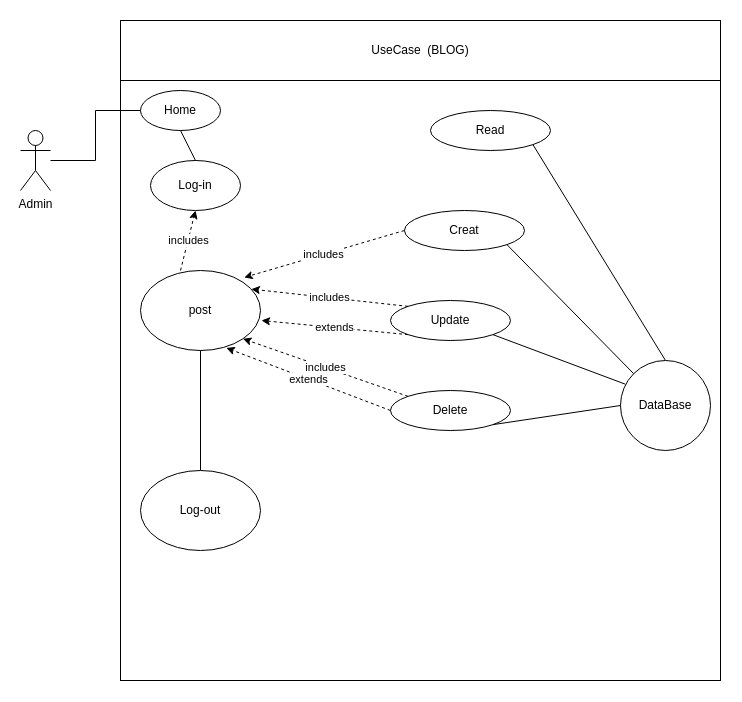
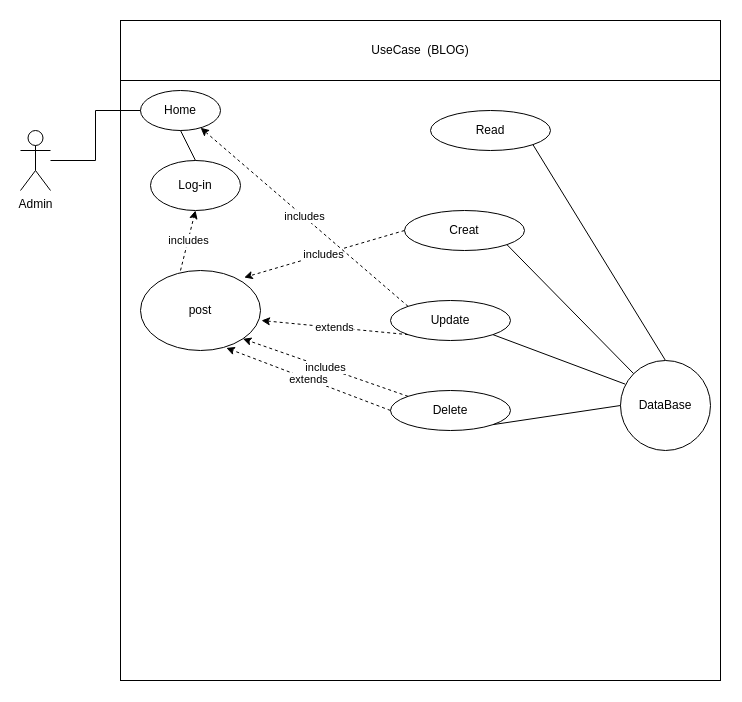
(330, 298) -> (305, 218)
(201, 411) -> none
(201, 511) -> none
